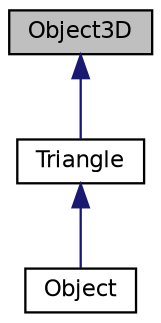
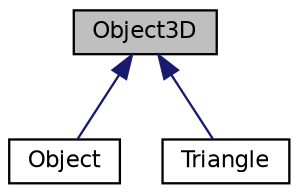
(81, 238) -> (98, 107)
